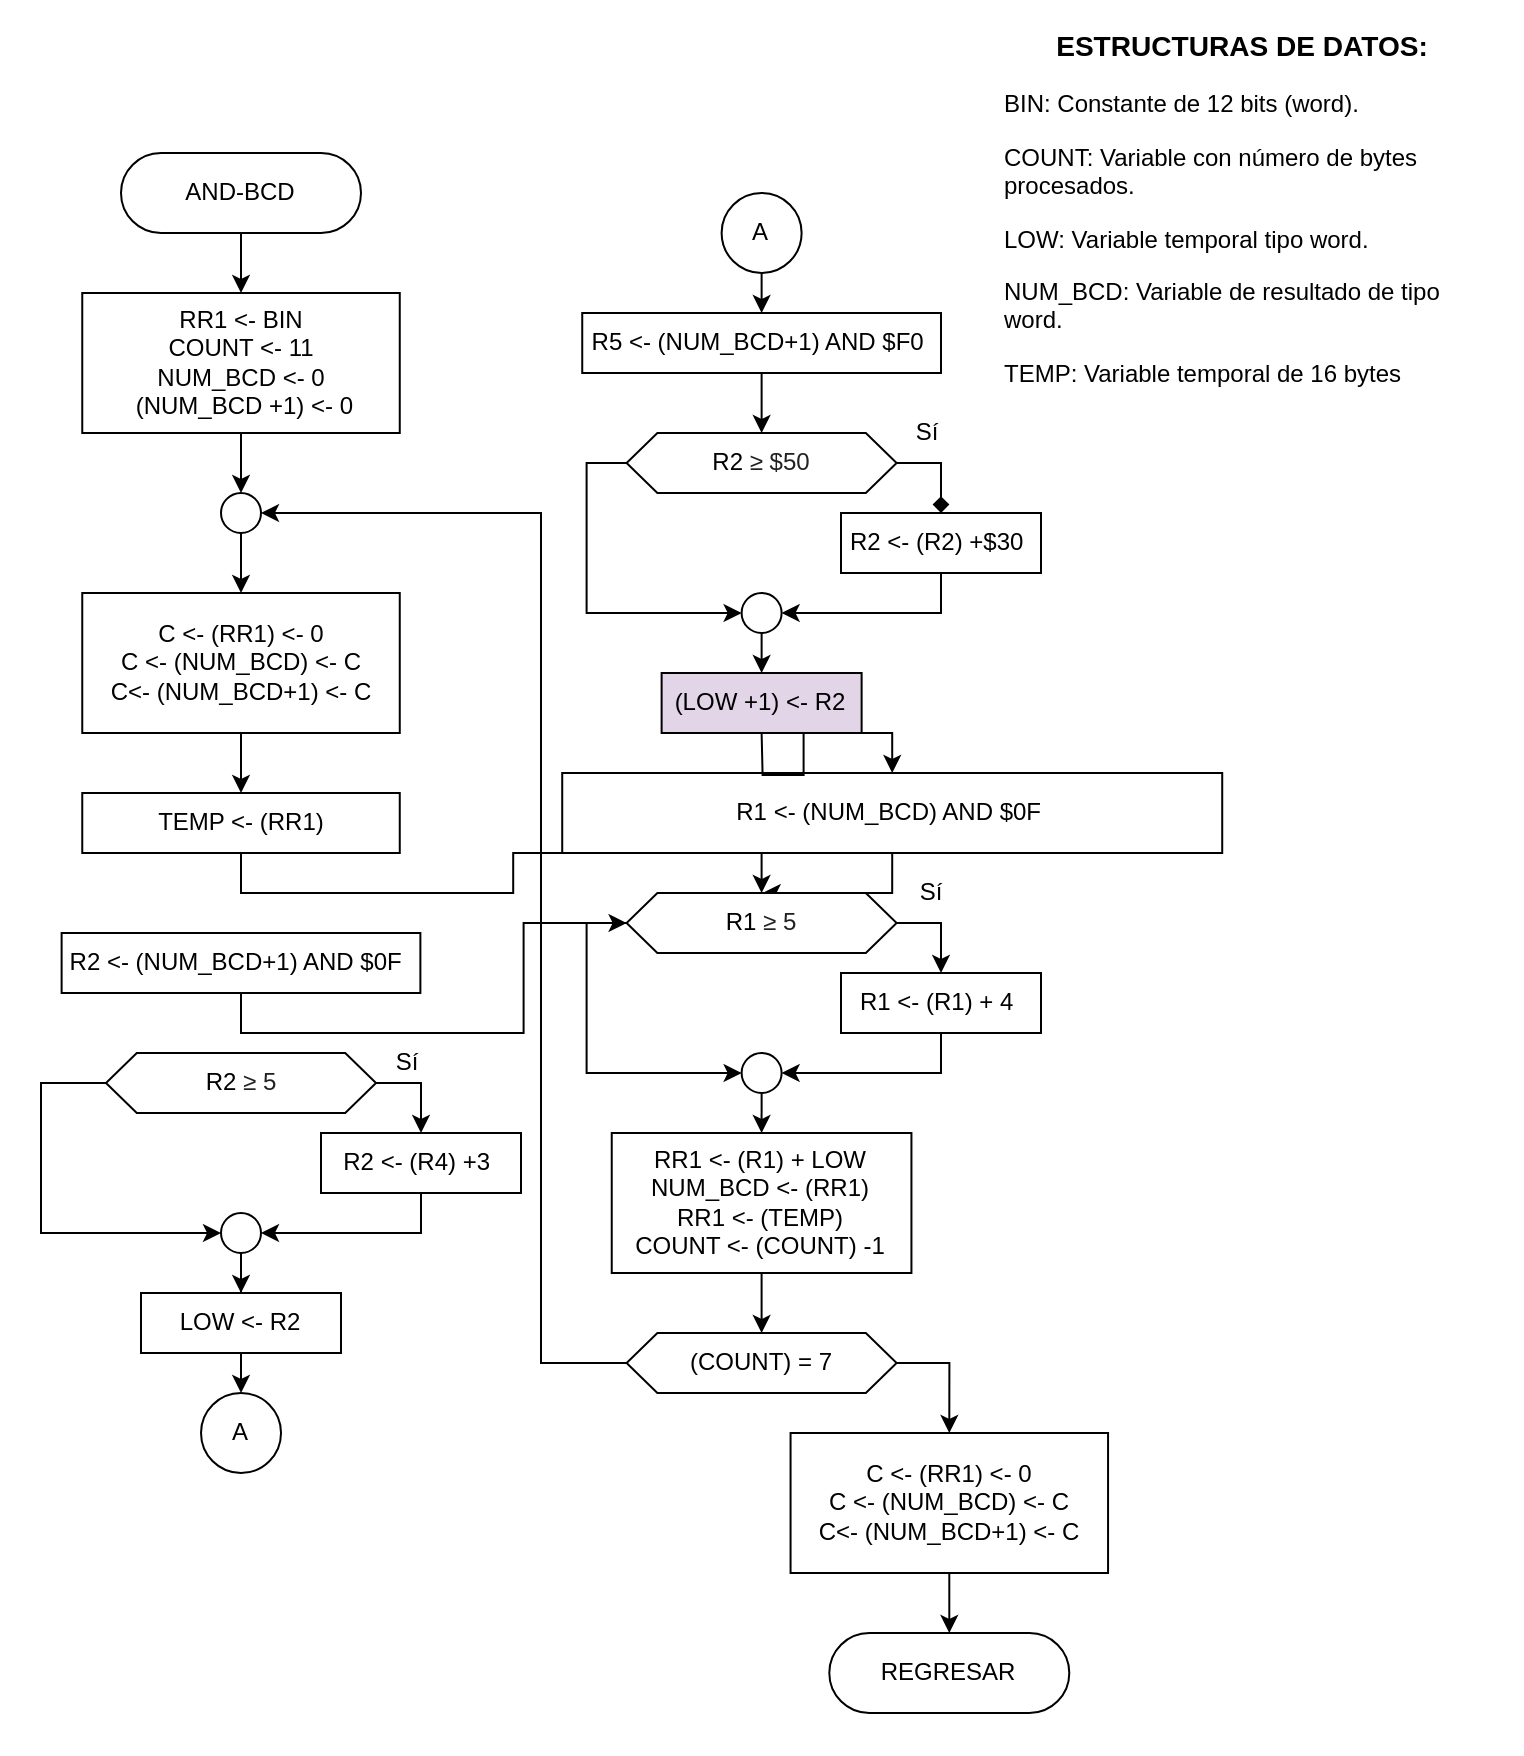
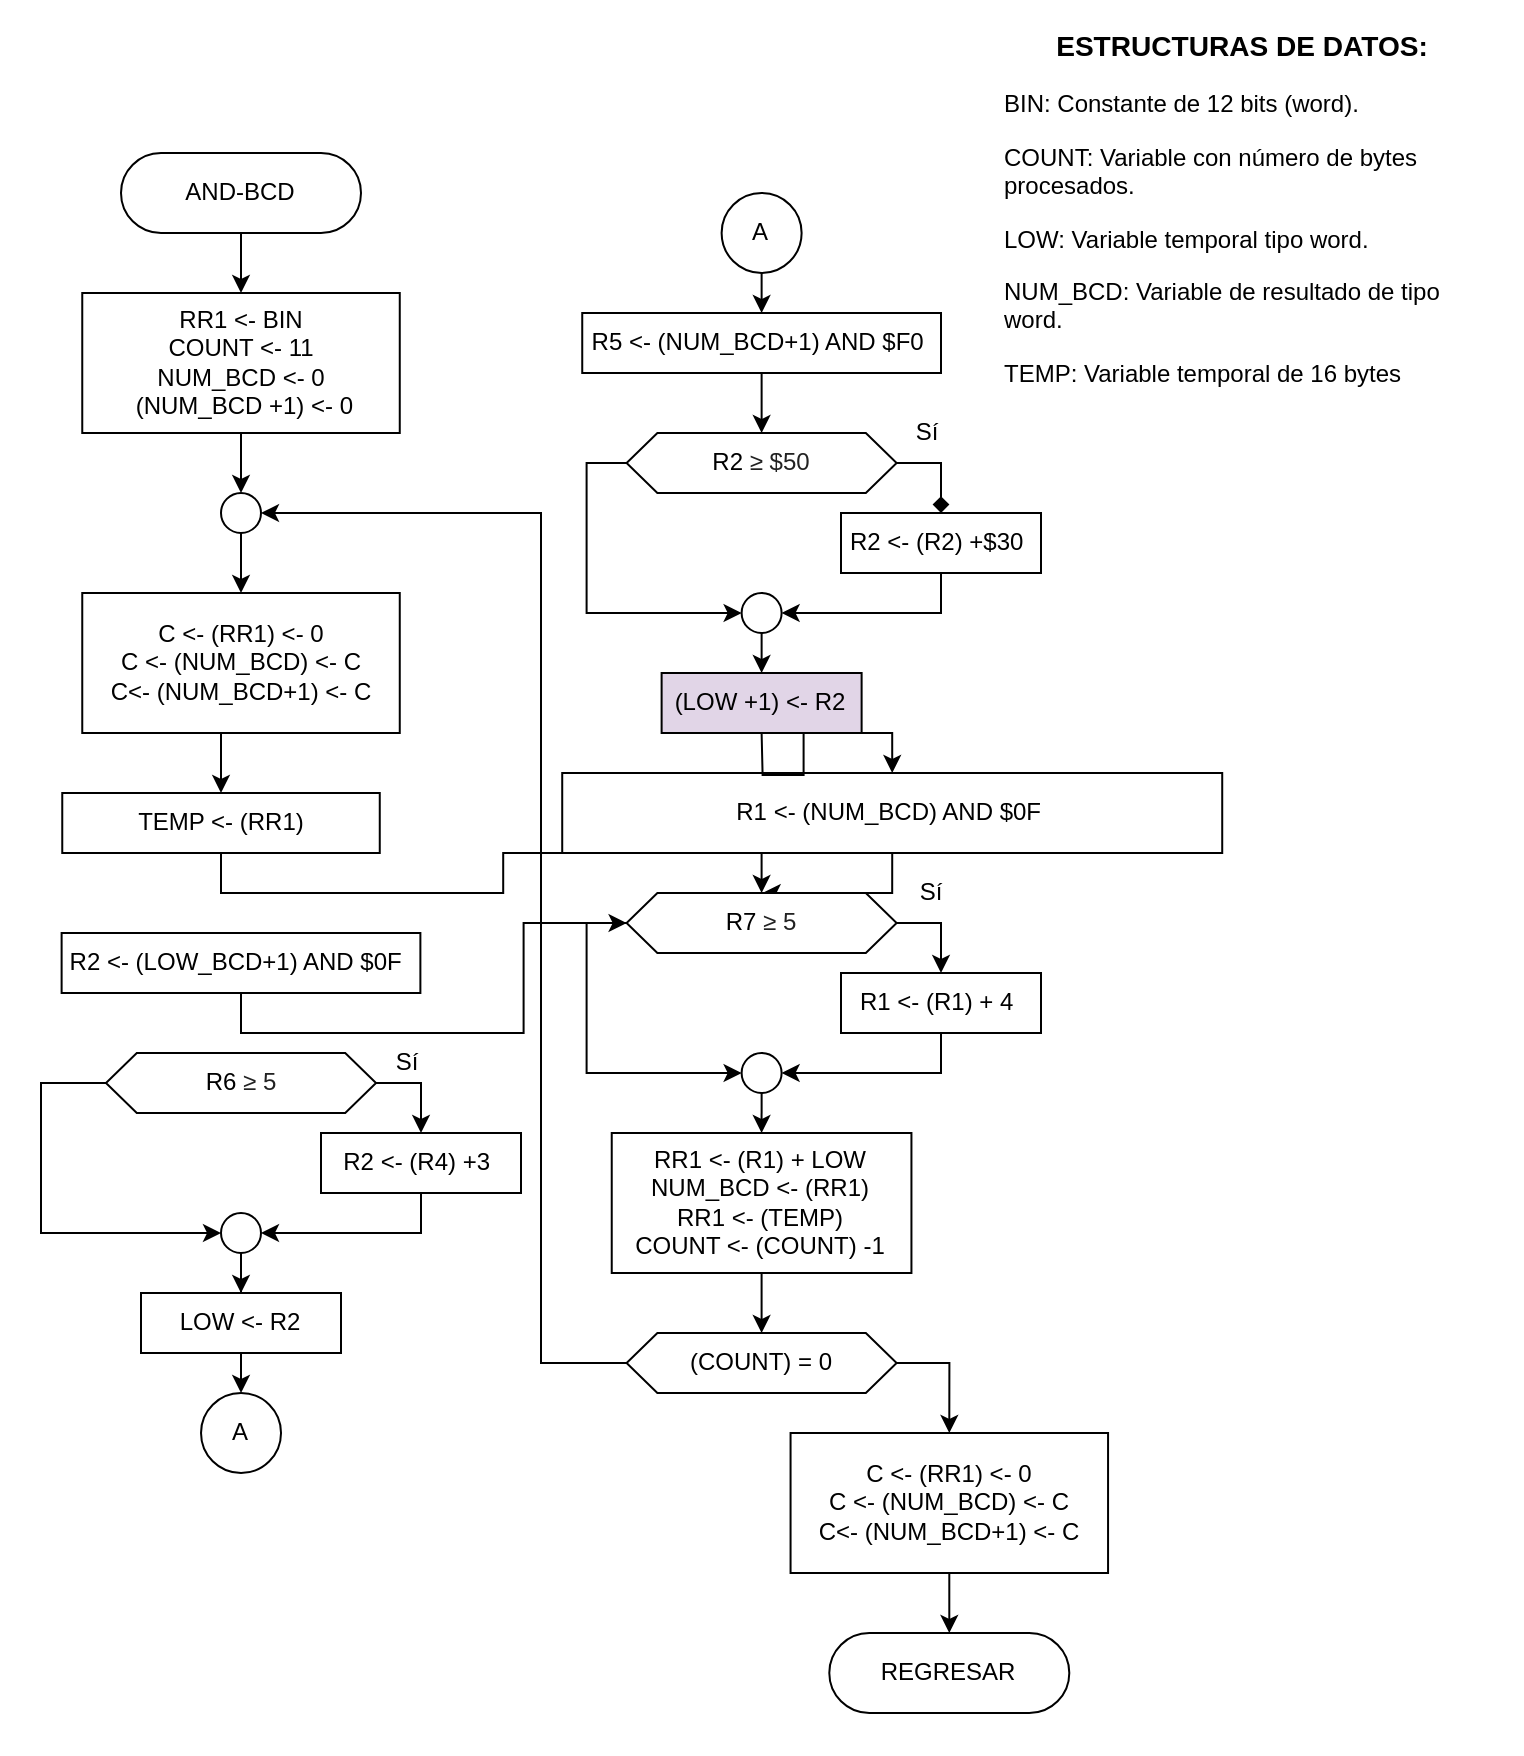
(241, 823) -> (221, 823)
(762, 923) -> (762, 923)
(240, 963) -> (240, 963)
(242, 1083) -> (242, 1083)
(762, 1363) -> (762, 1363)
